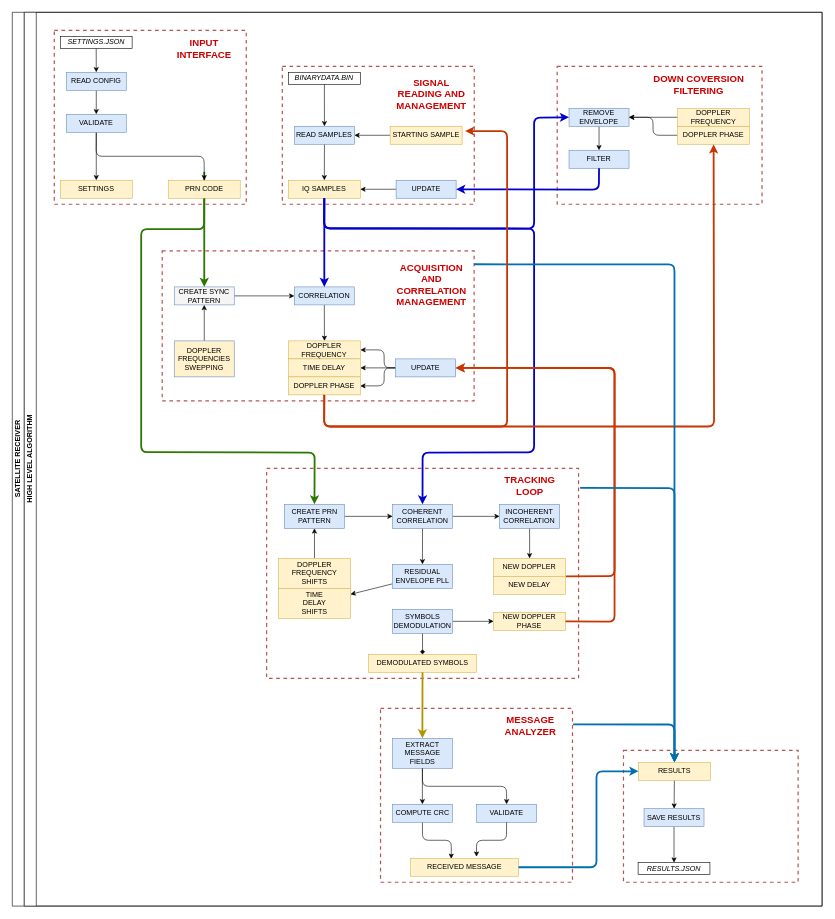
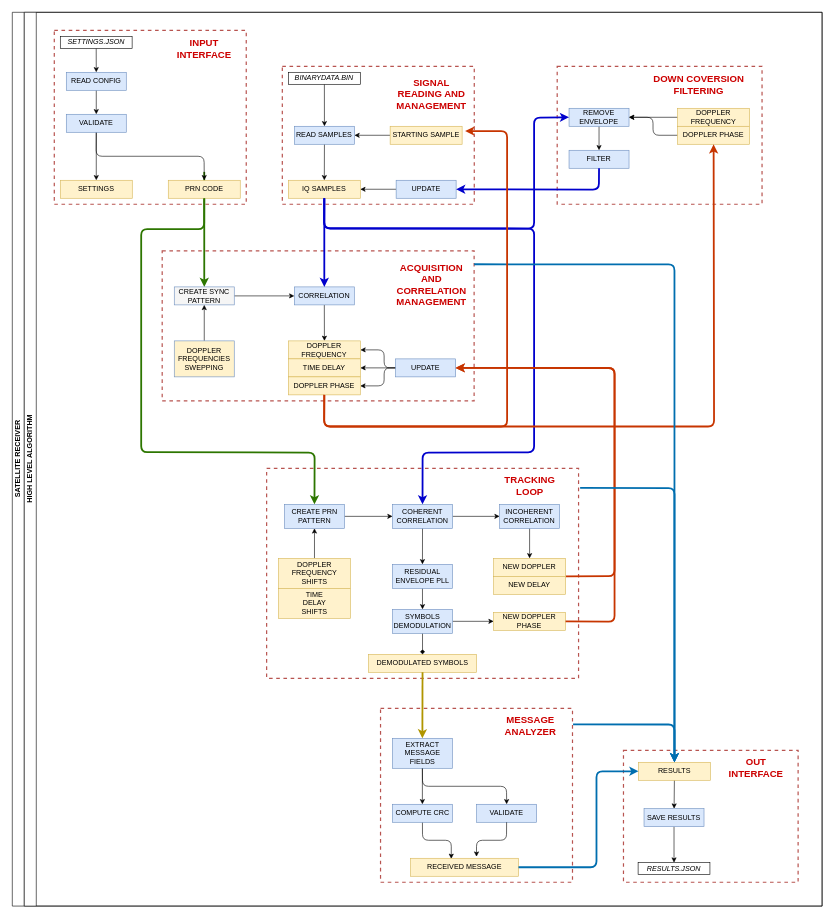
(373, 589) -> (423, 597)
none -> (756, 768)
